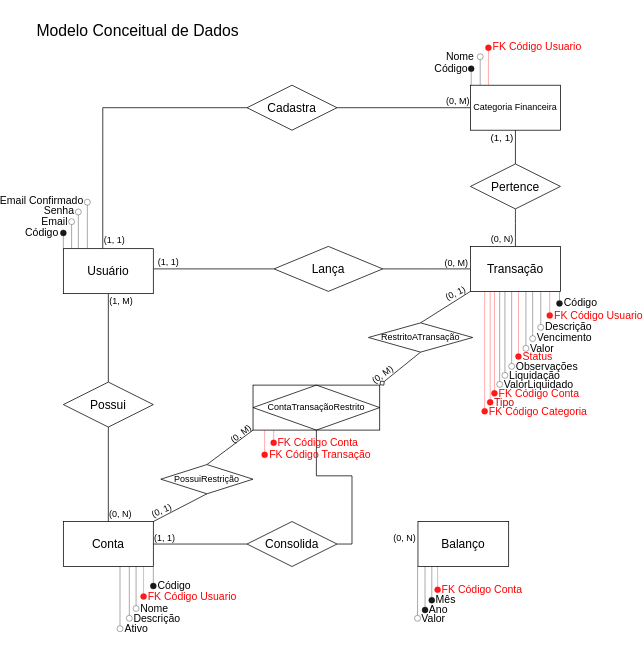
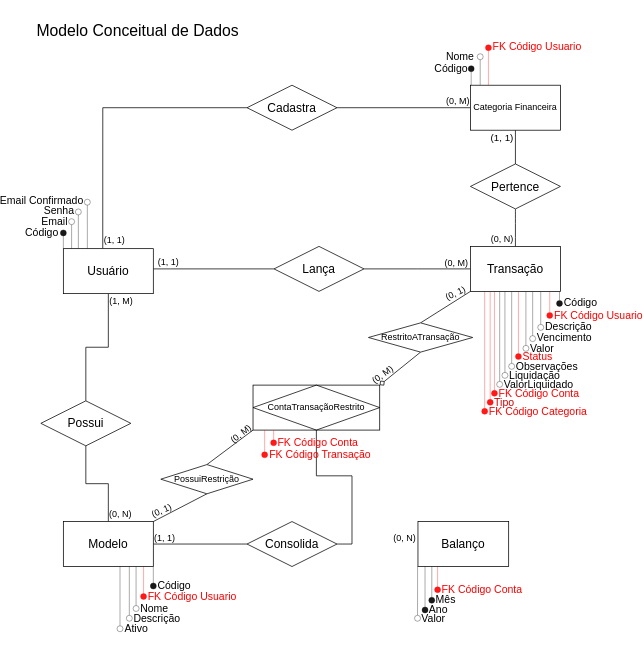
(329, 269) -> (319, 269)
(108, 405) -> (86, 423)
(108, 544) -> (108, 544)
